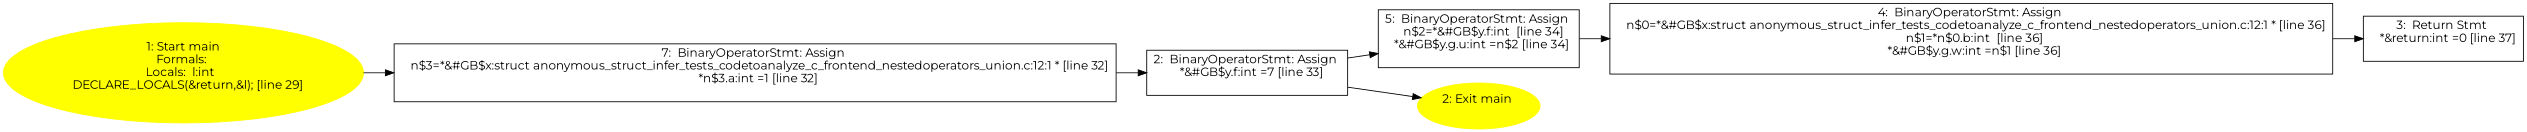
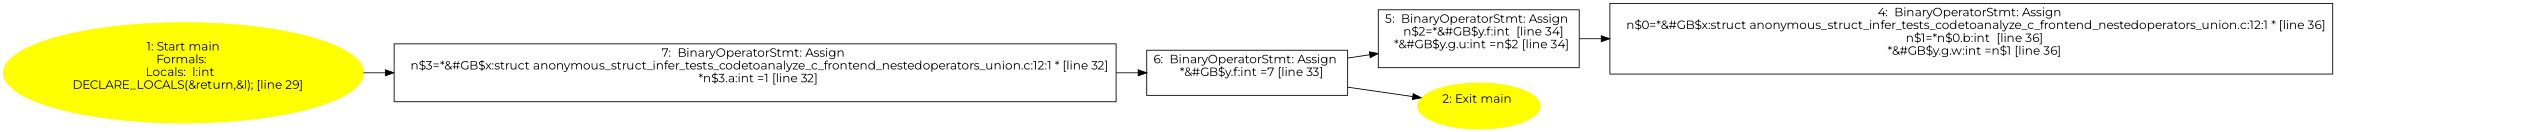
(2443, 39) -> none
(1247, 73) -> (1247, 73)
